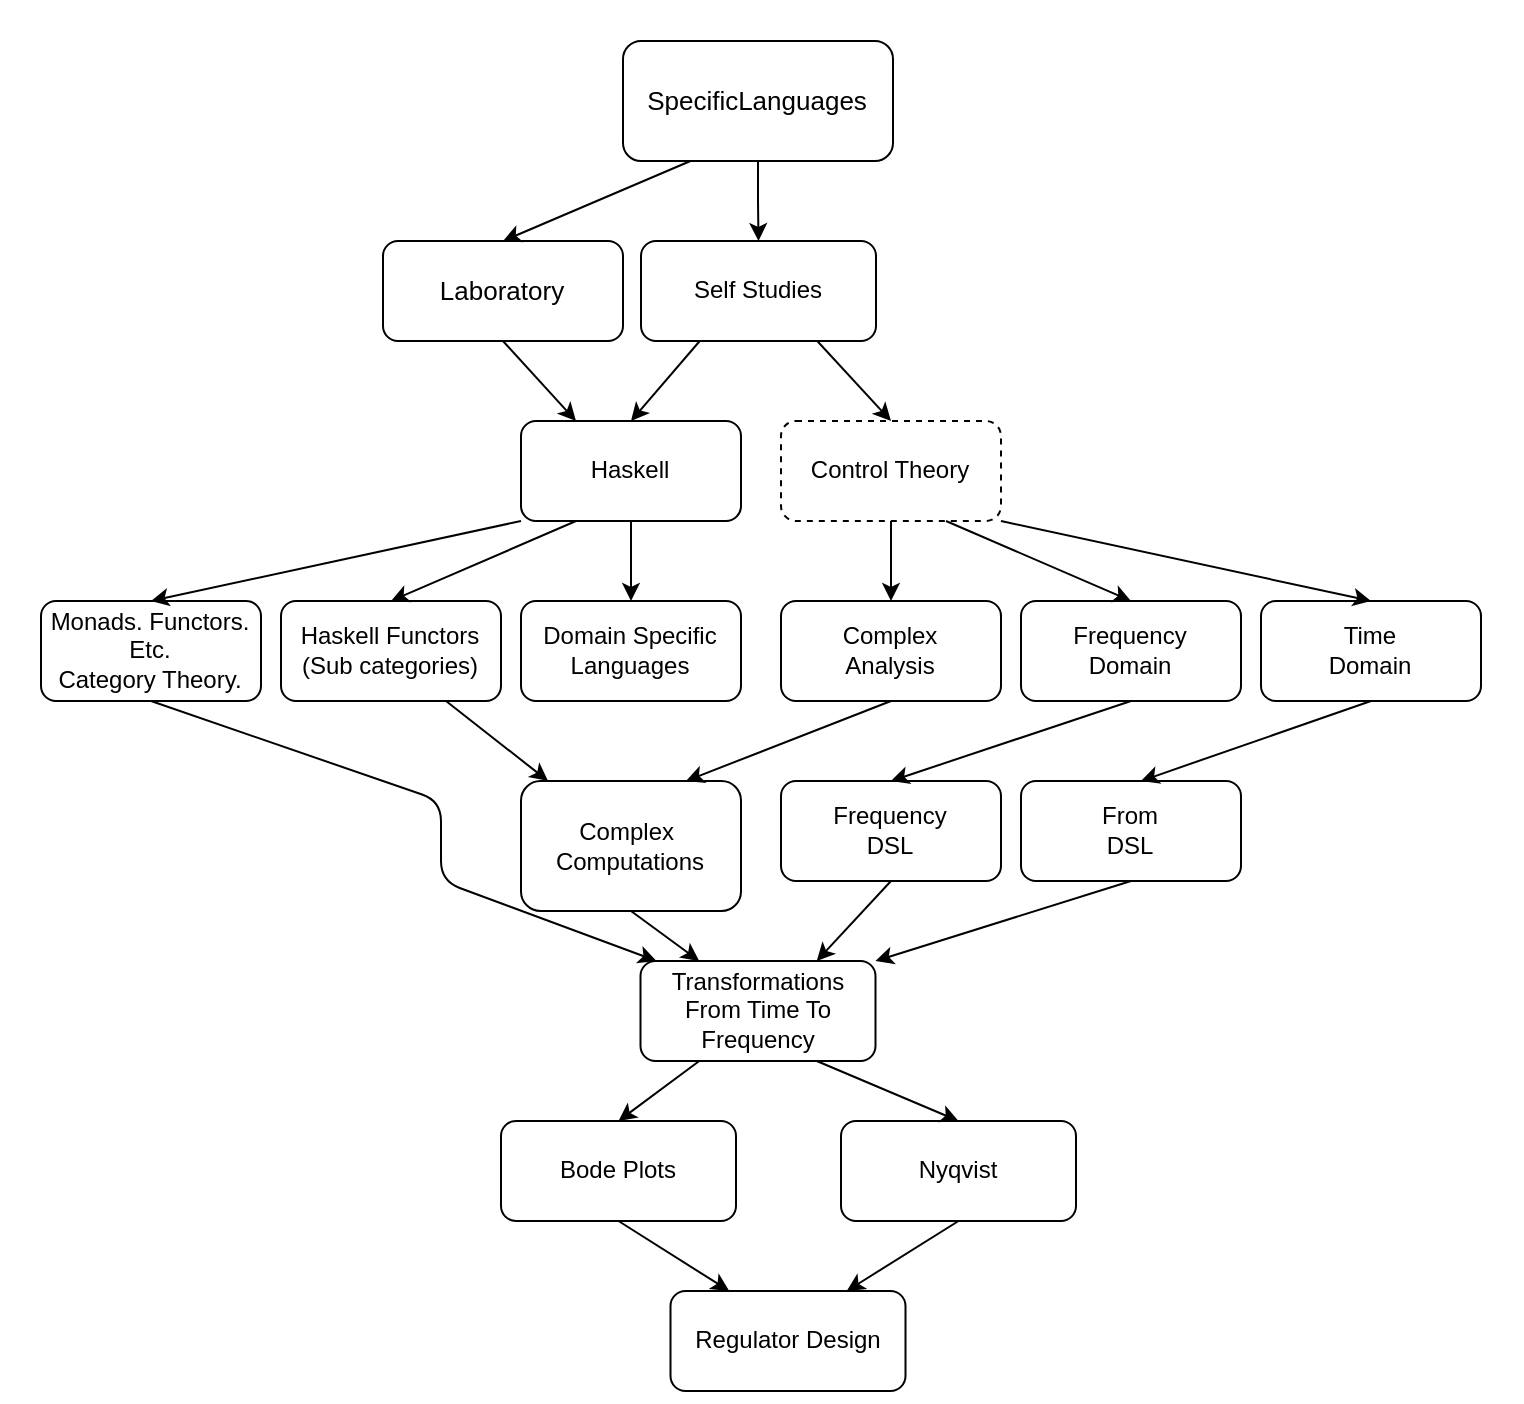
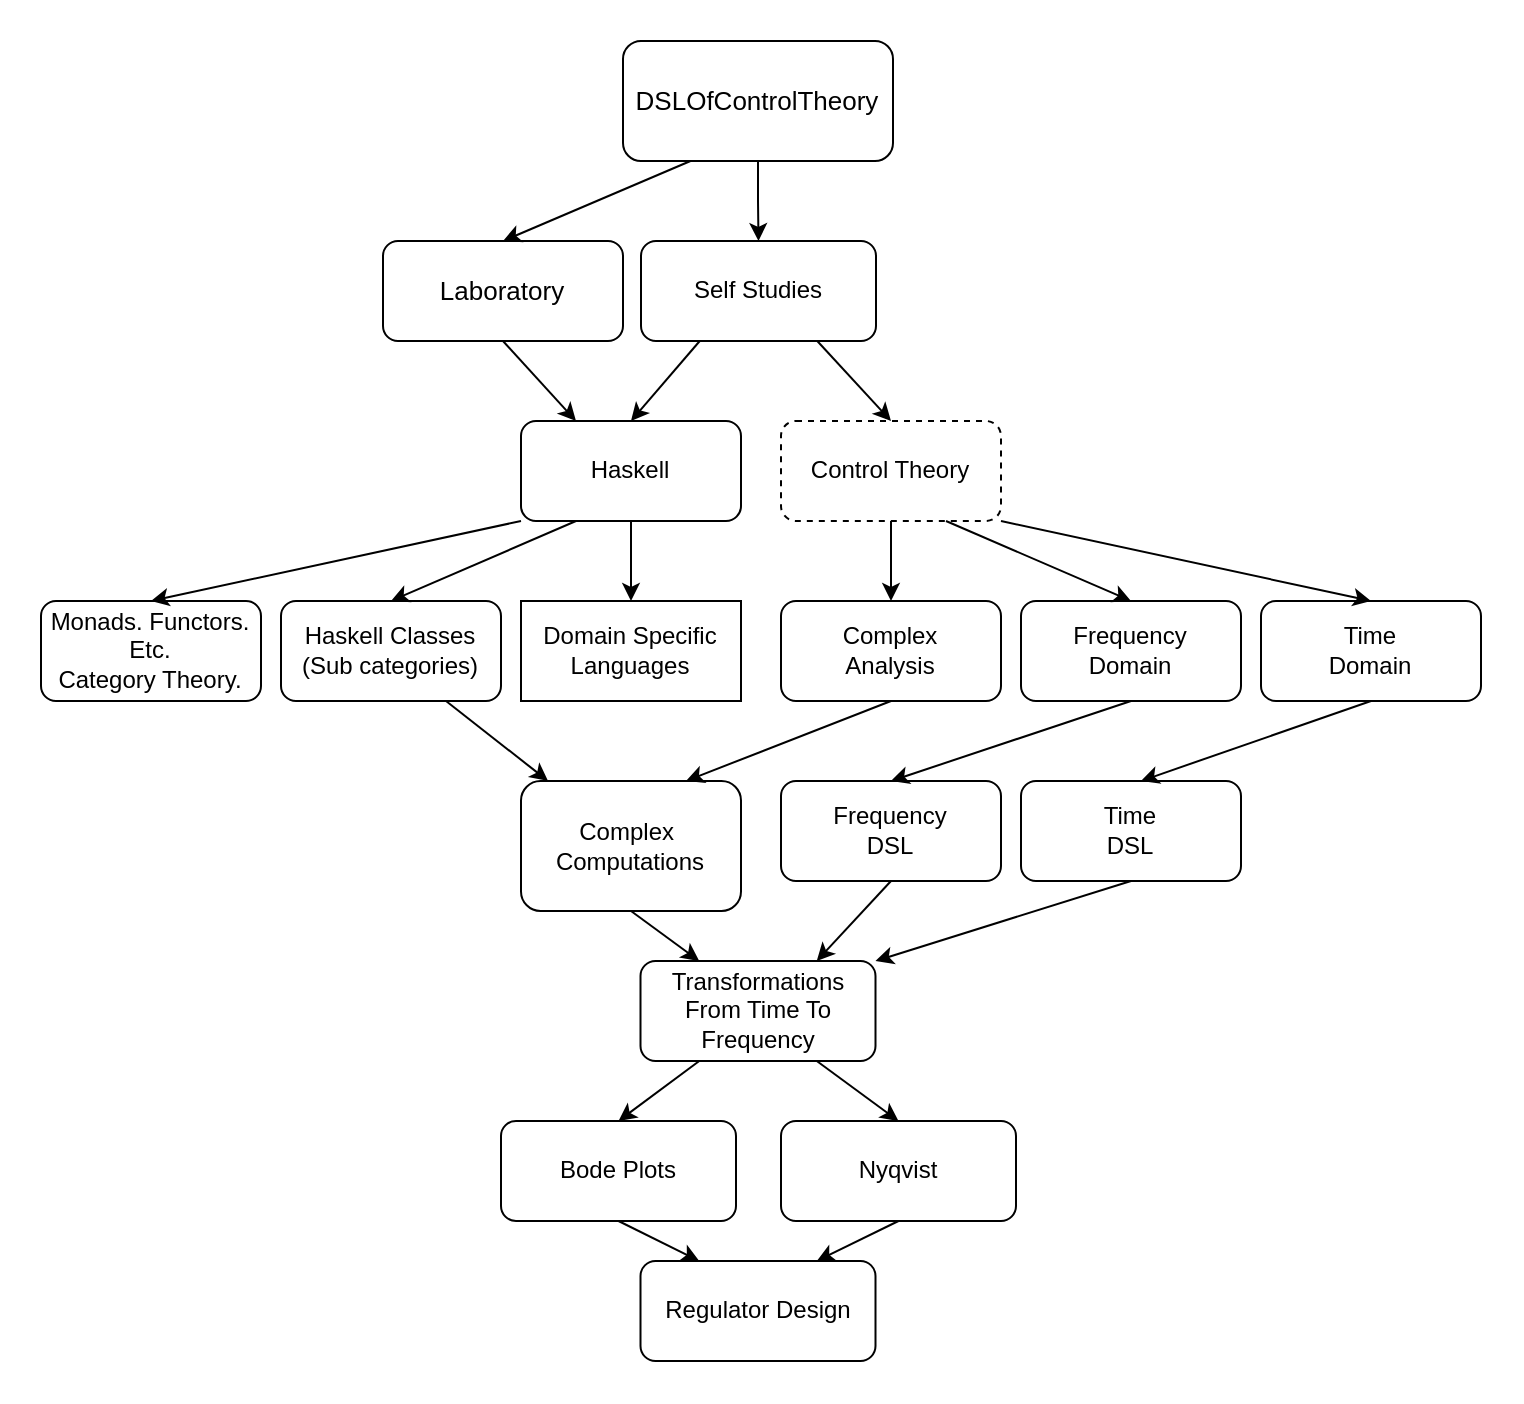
(758, 101) -> (758, 101)
(391, 651) -> (391, 651)
(631, 651) -> (631, 651)
(428, 797) -> none
(1131, 831) -> (1131, 831)
(959, 1171) -> (899, 1171)
(788, 1341) -> (758, 1311)
